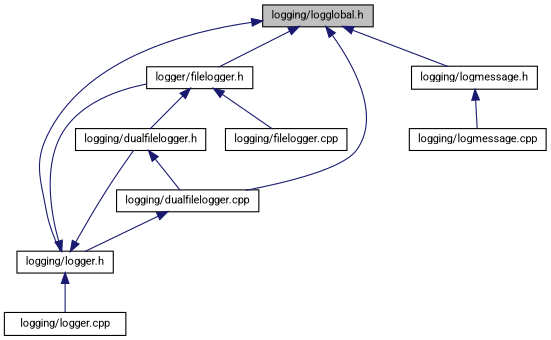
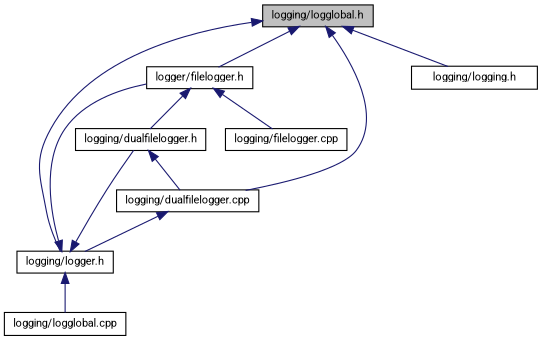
(474, 78) -> (474, 78)
(478, 140) -> none
(65, 324) -> (65, 324)
